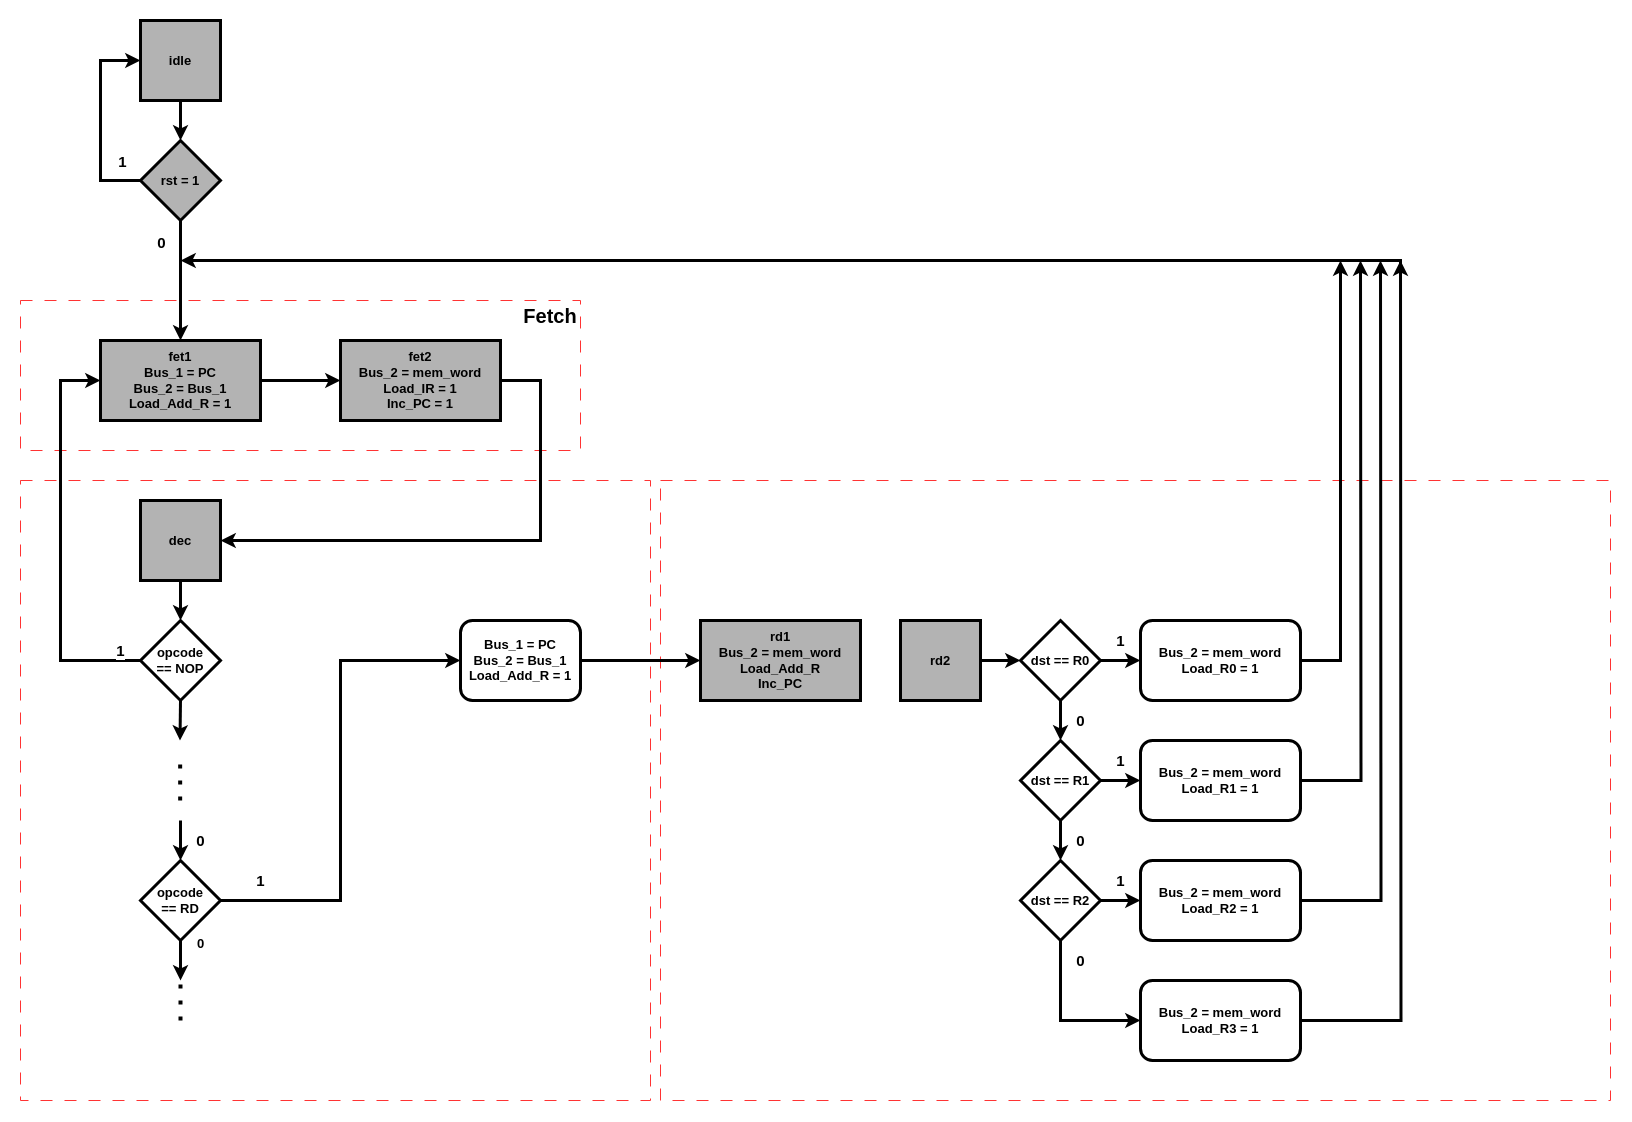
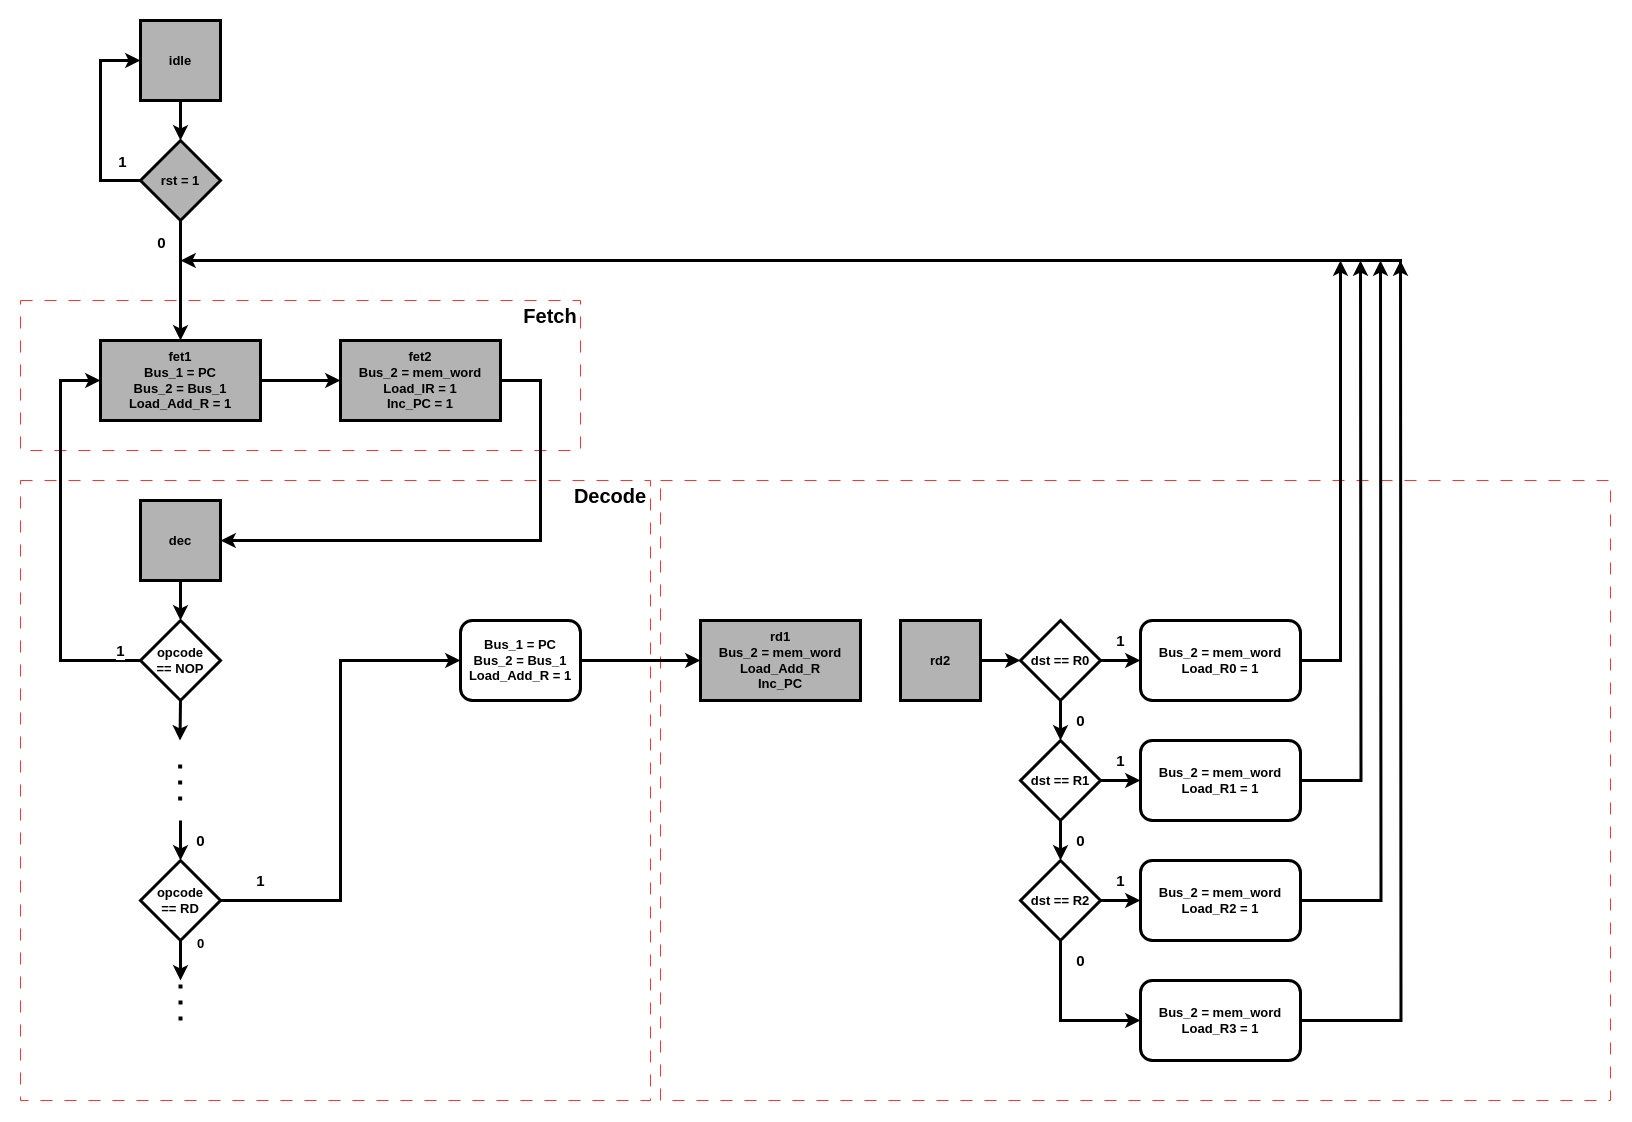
none -> (611, 496)
